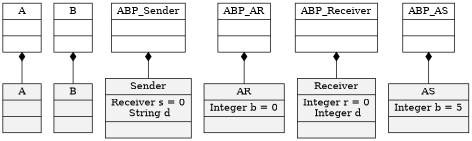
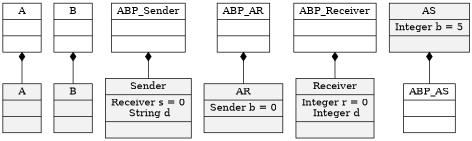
(429, 72) -> (429, 72)
(244, 108) -> (243, 108)
